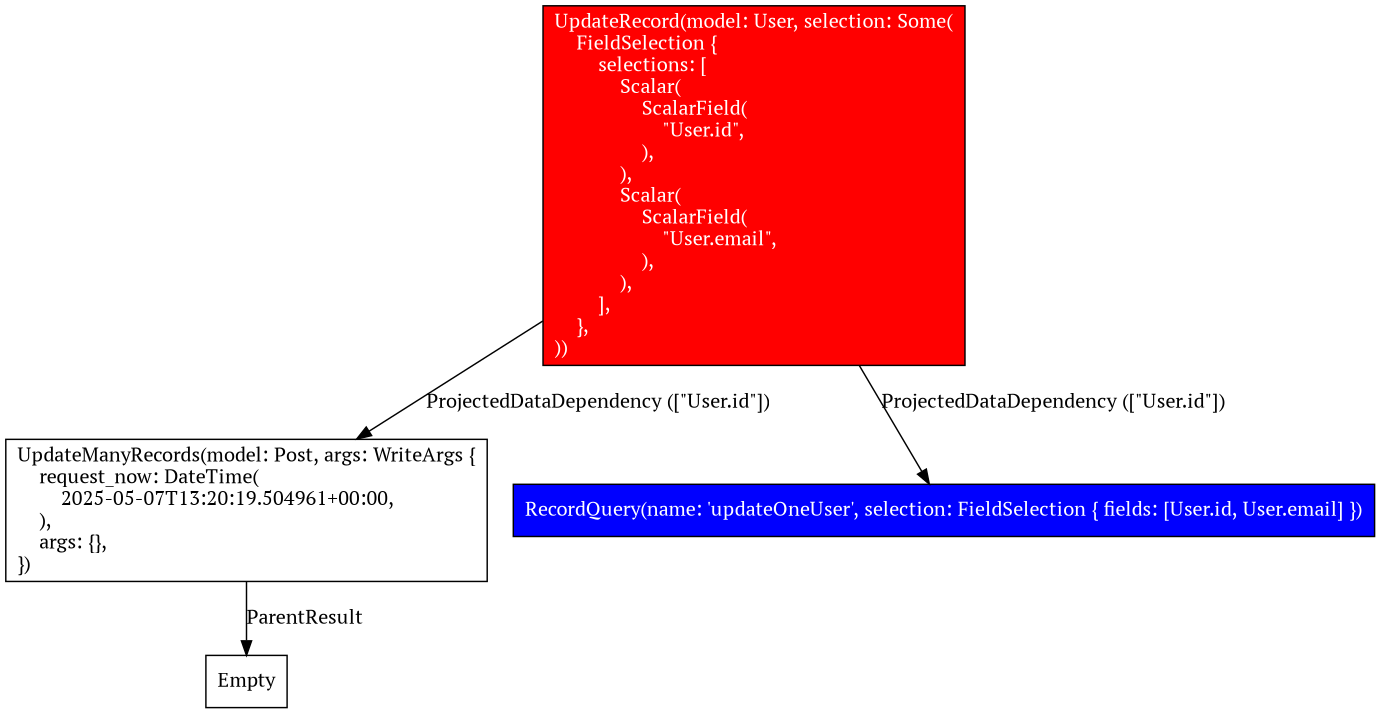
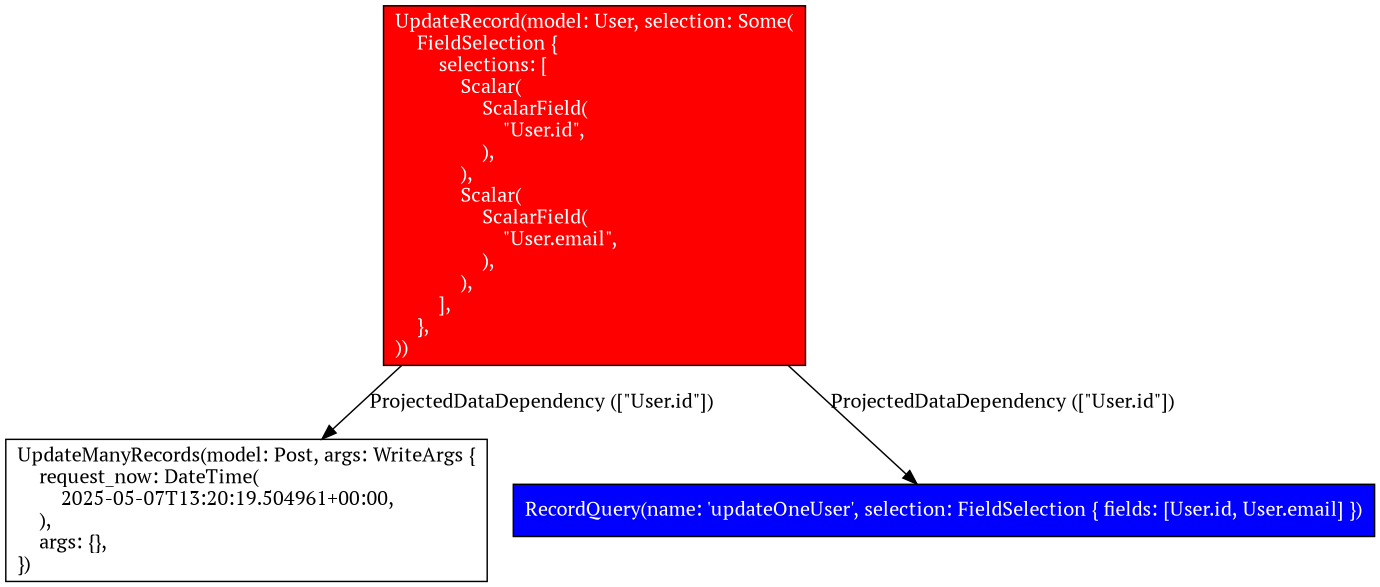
(247, 682) -> none
